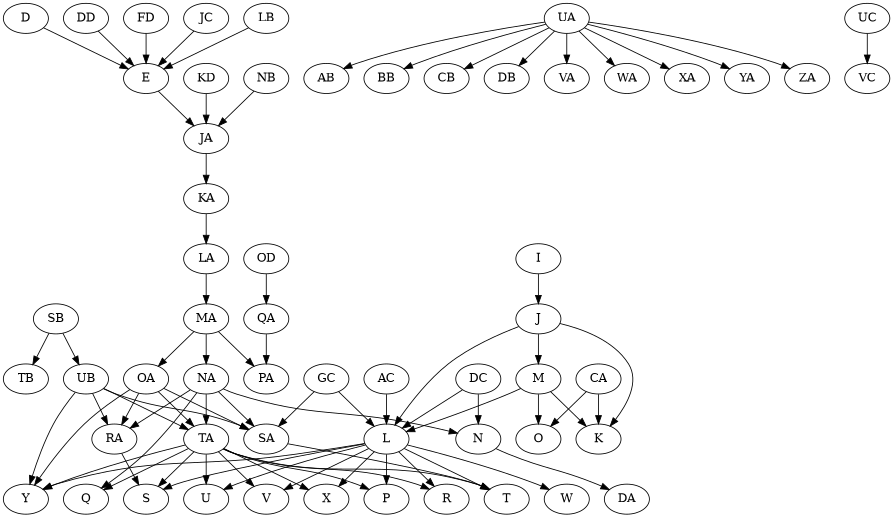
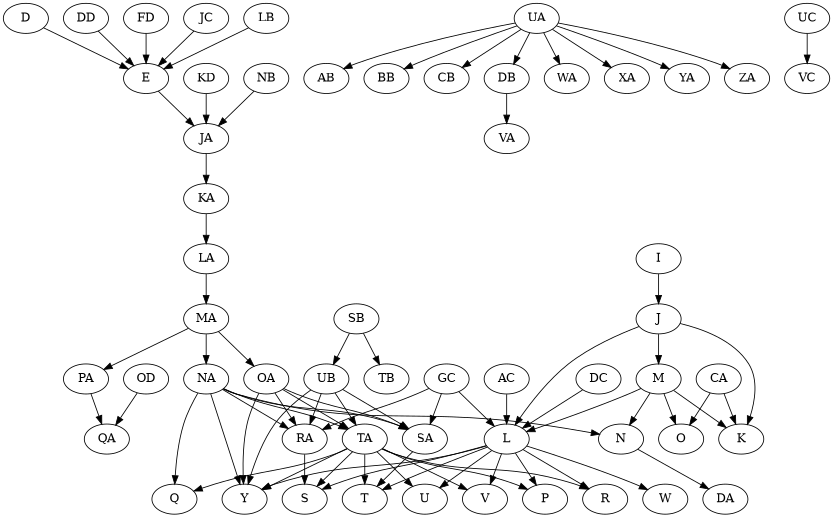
(567, 44) -> (507, 104)
(266, 345) -> (95, 405)
(478, 400) -> (642, 405)
none -> (382, 407)
none -> (224, 435)
(326, 499) -> none
